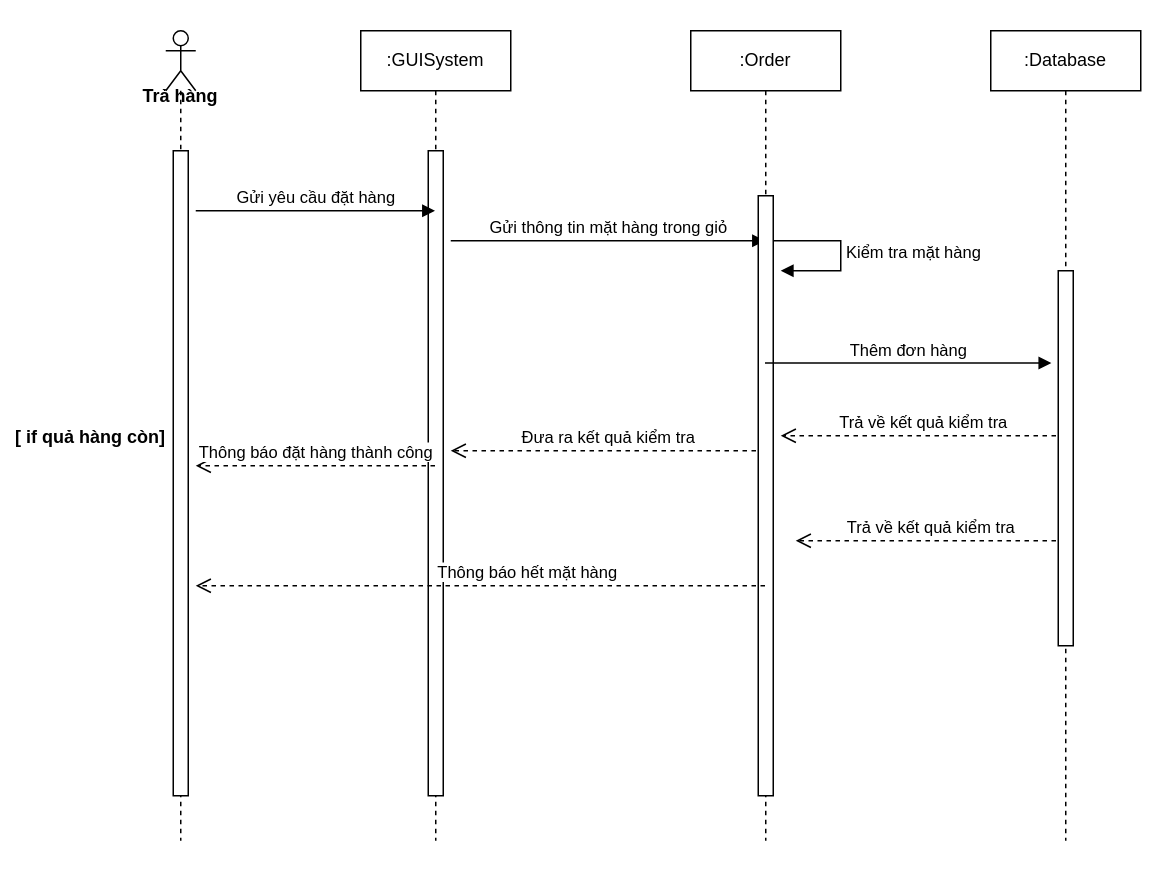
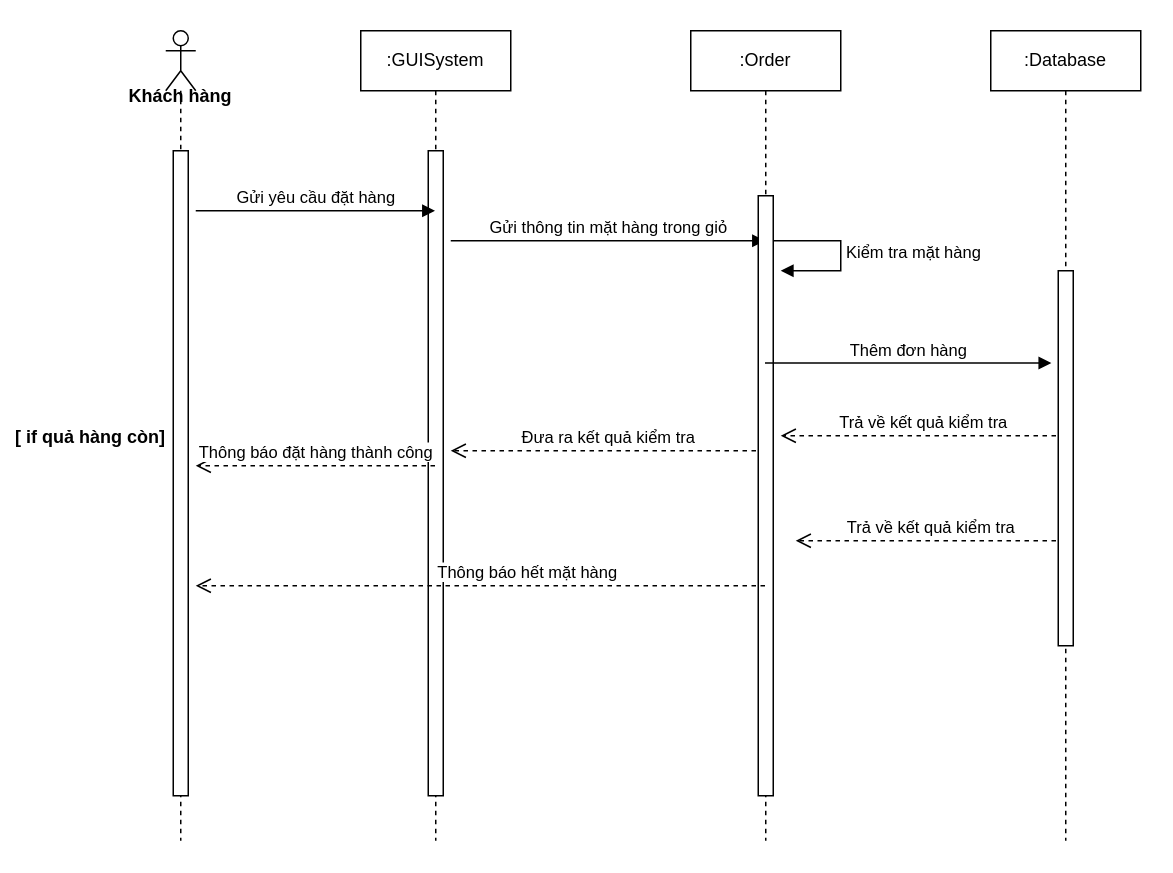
(180, 96) -> (180, 96)
